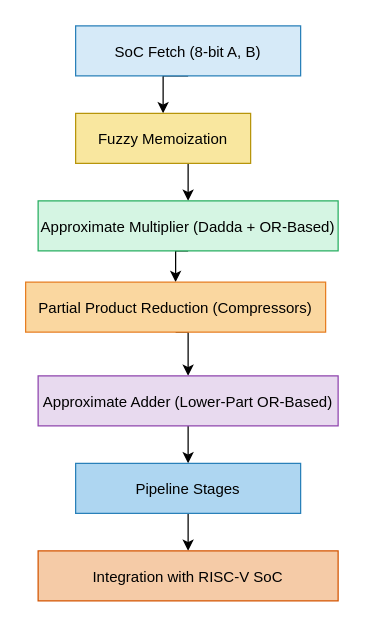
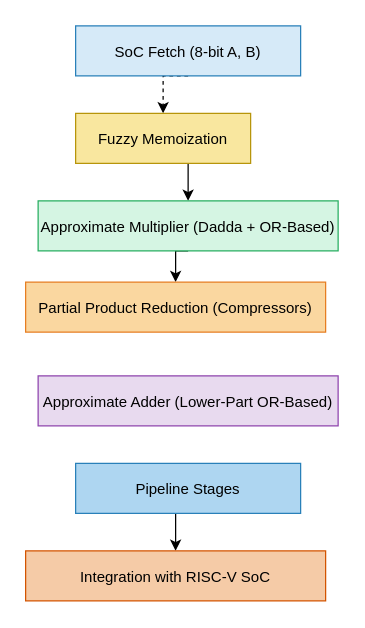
(163, 89) -> (163, 89)
(188, 348) -> none
(188, 440) -> none
(188, 576) -> (176, 576)
